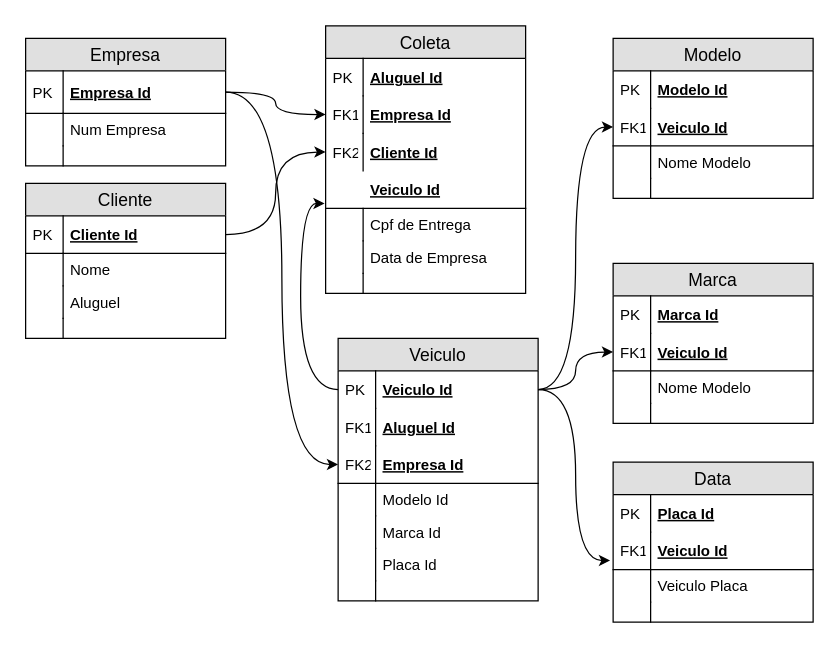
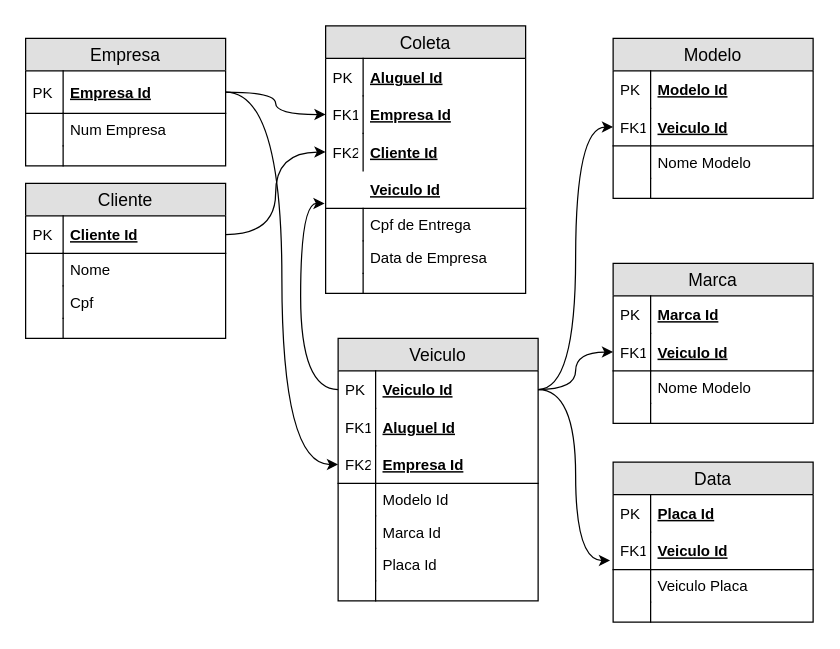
(96, 303) -> (83, 303)
